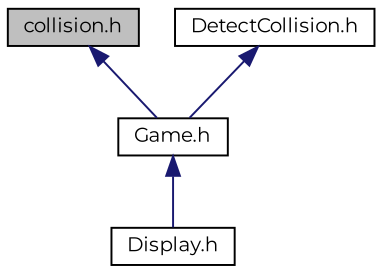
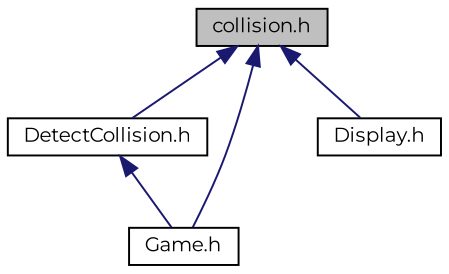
none -> (177, 88)
(173, 202) -> (328, 89)
